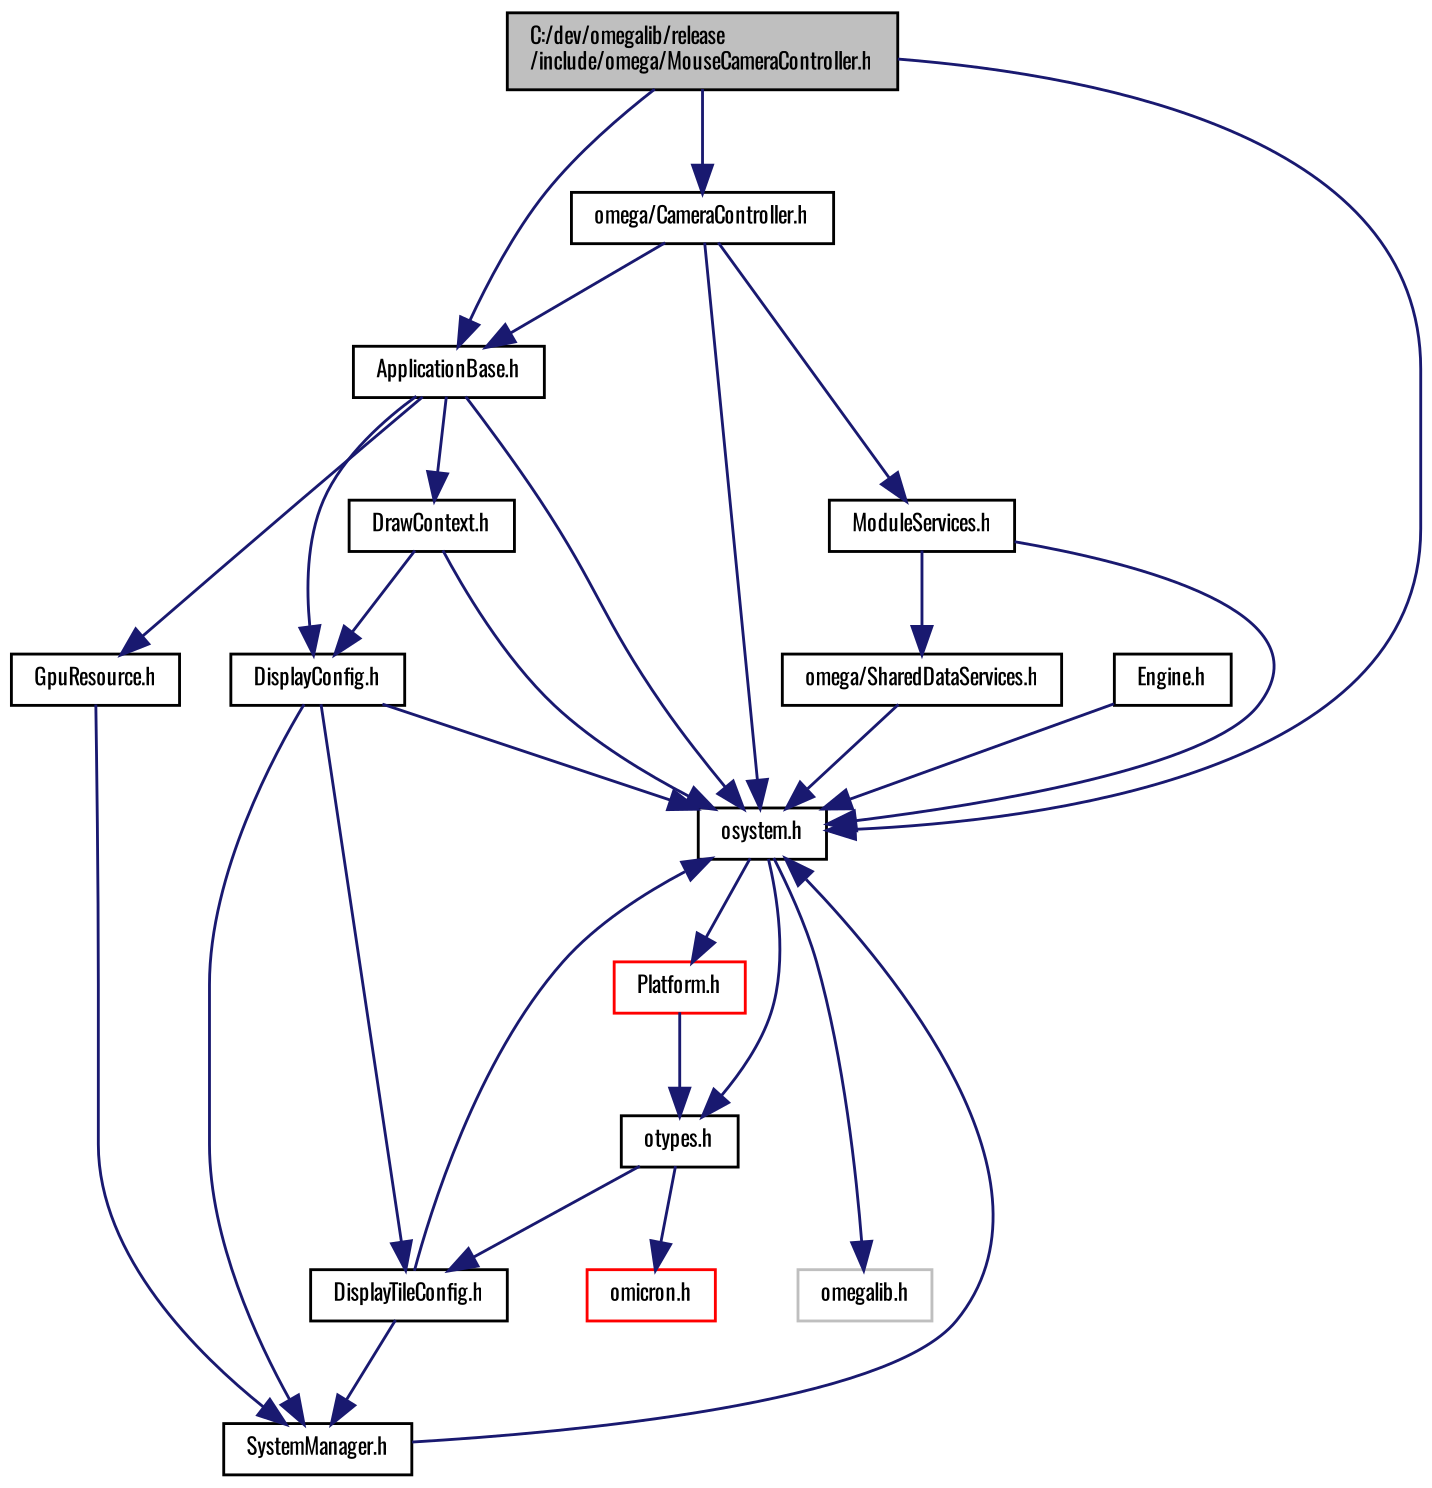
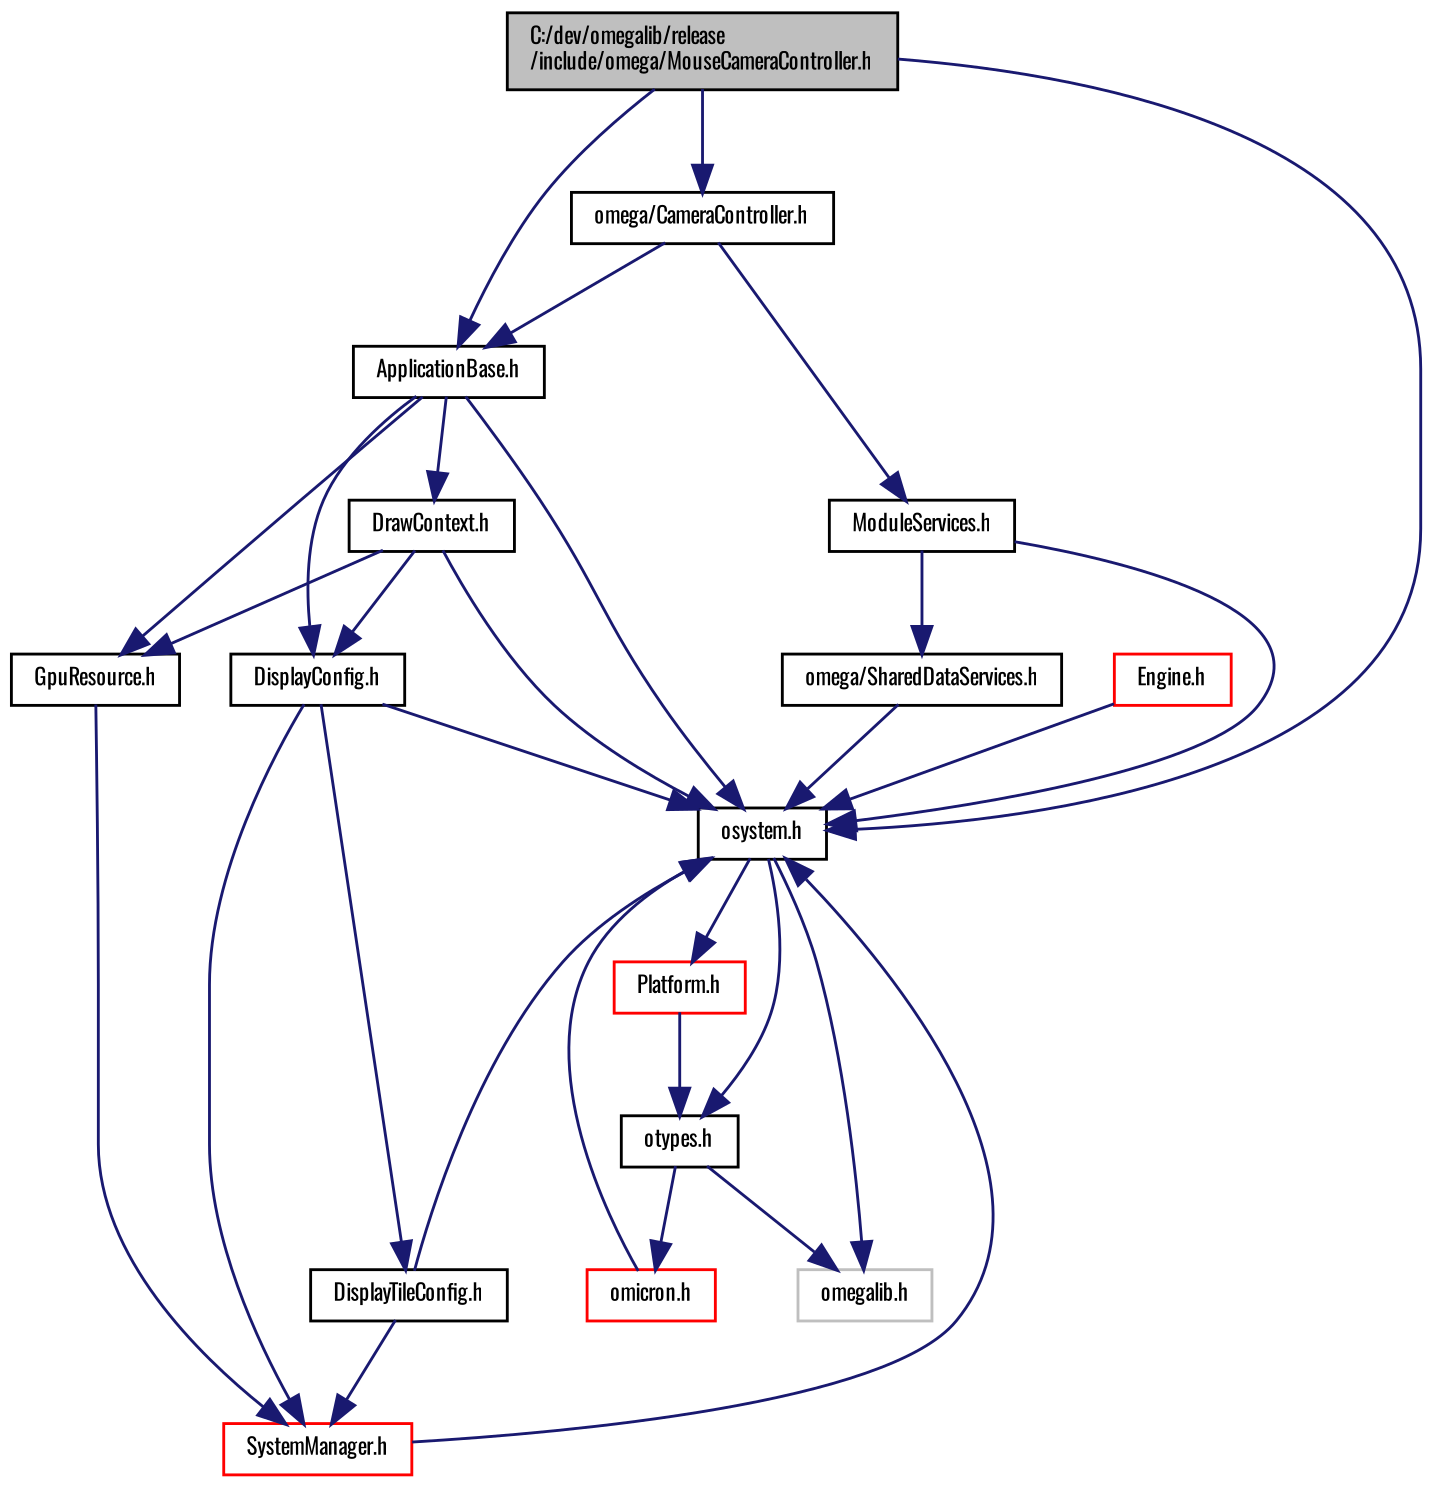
(731, 511) -> (569, 1055)
none -> (277, 597)
(1173, 680) -> (1173, 680)
(557, 1212) -> (761, 1209)
(318, 1449) -> (318, 1449)
